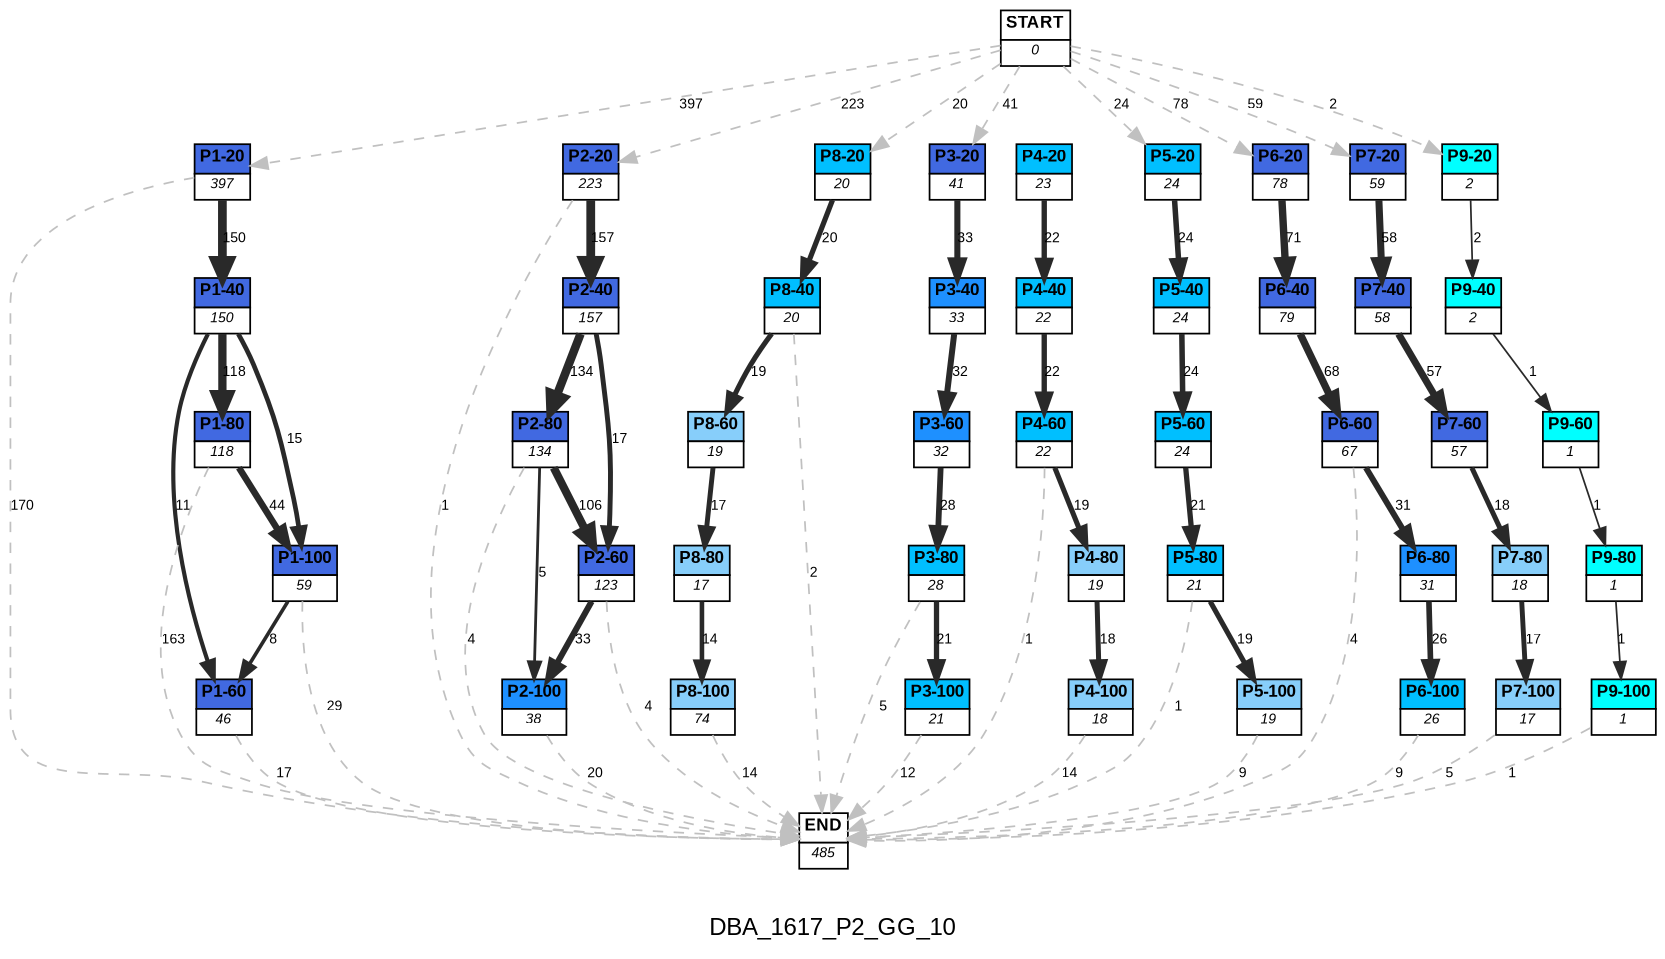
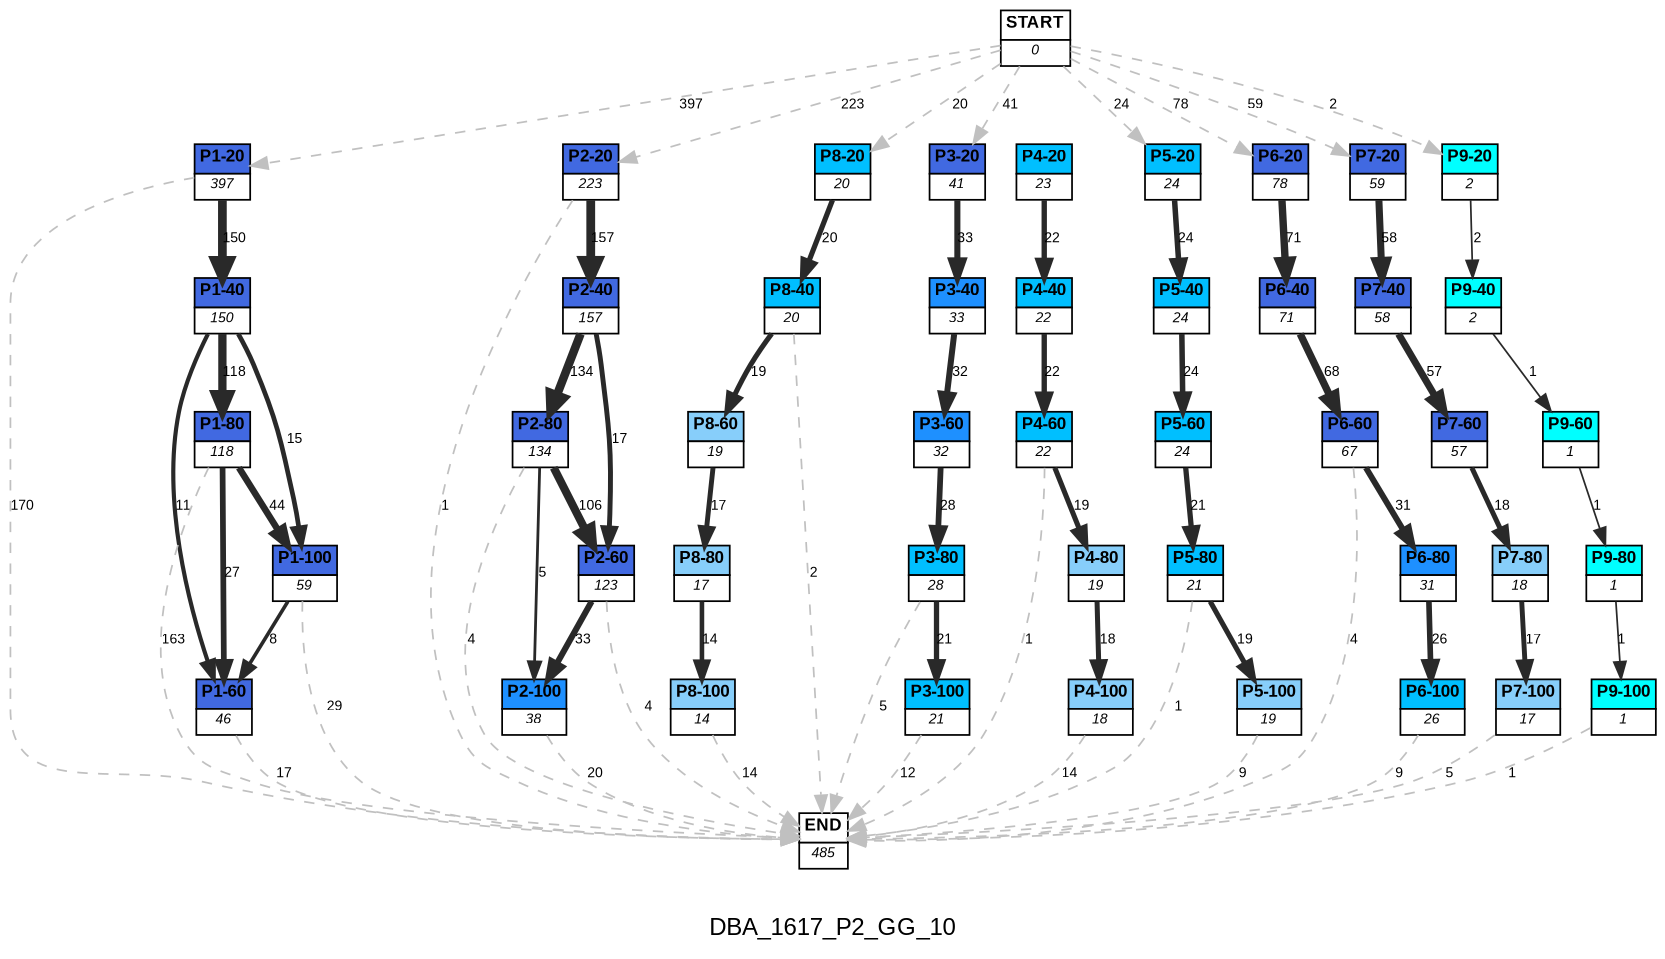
(1287, 318) -> (1287, 318)
none -> (223, 565)
(703, 719) -> (703, 719)
